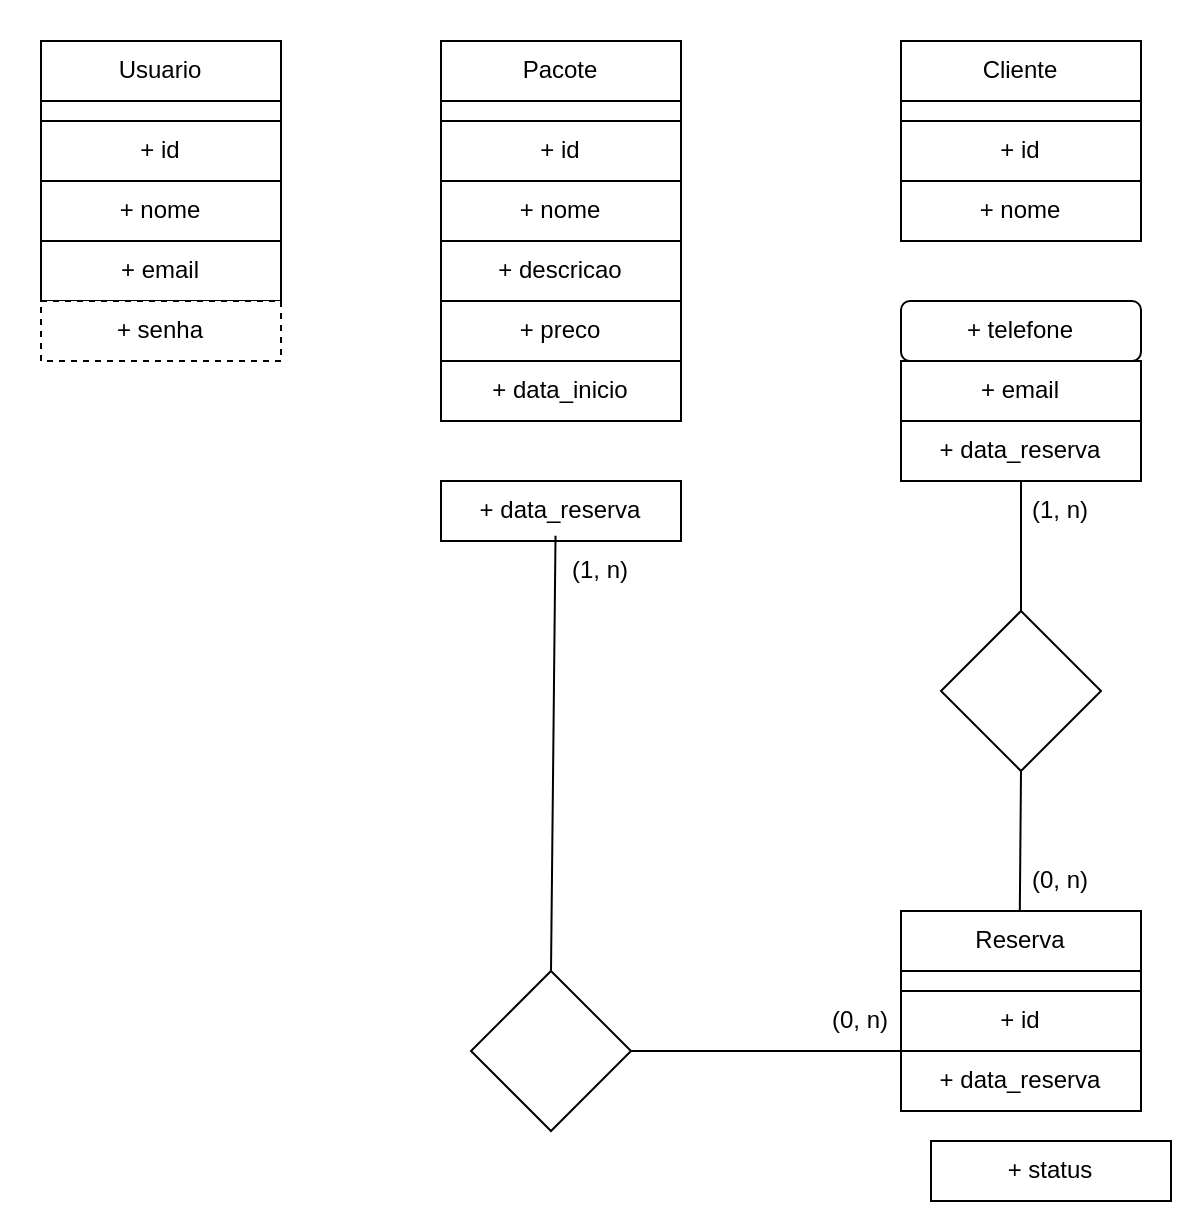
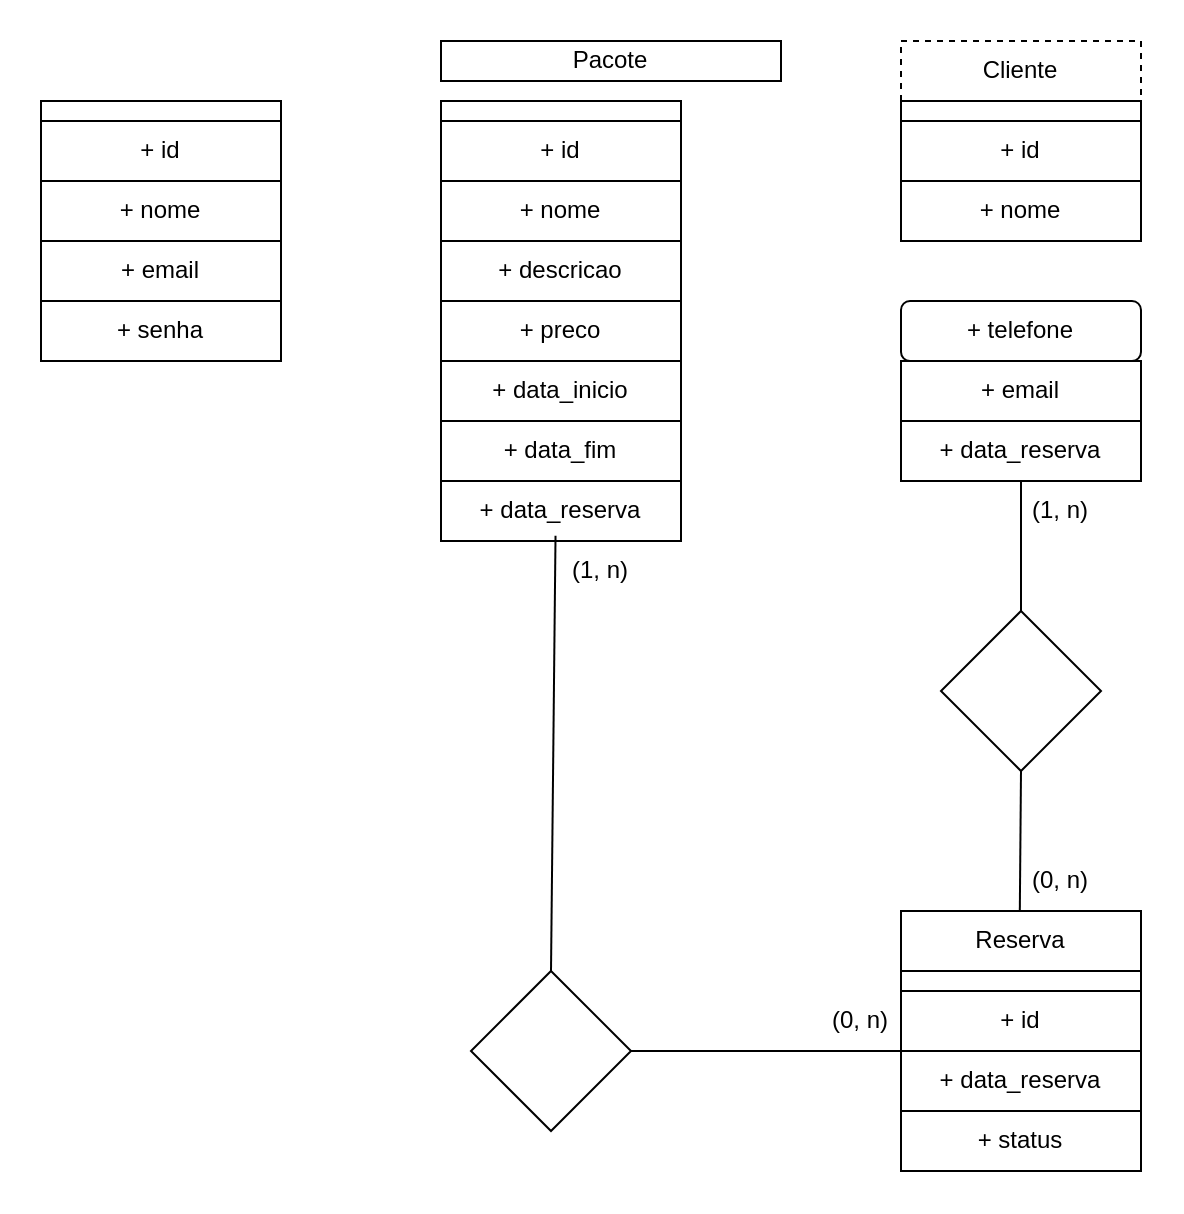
(161, 71) -> none
(561, 71) -> (611, 61)
(1021, 71) -> (1021, 71)
(161, 331) -> (161, 331)
none -> (561, 451)
(1051, 1171) -> (1021, 1141)
